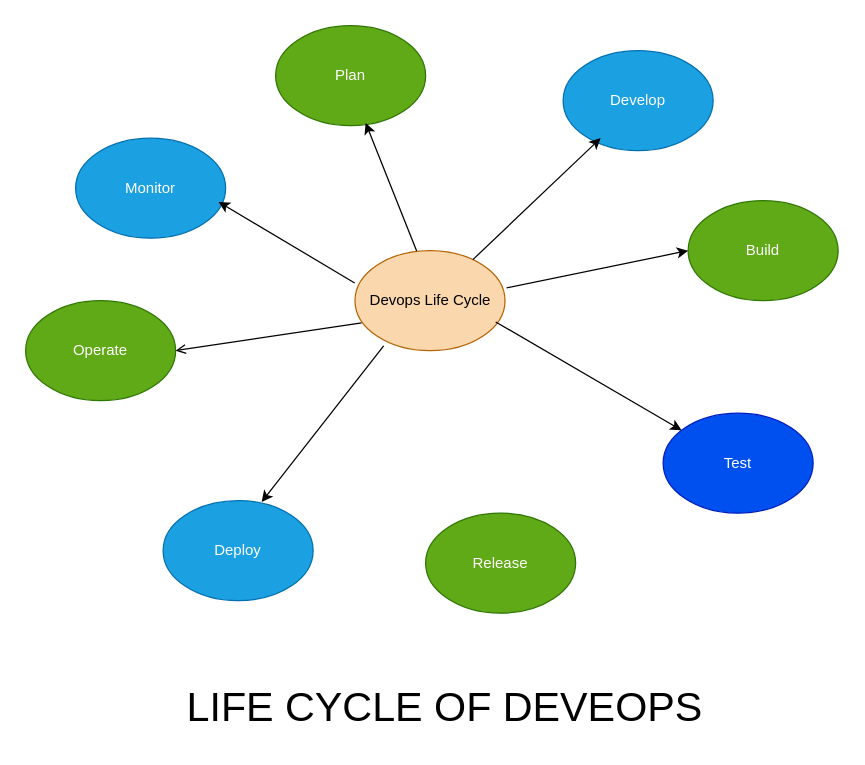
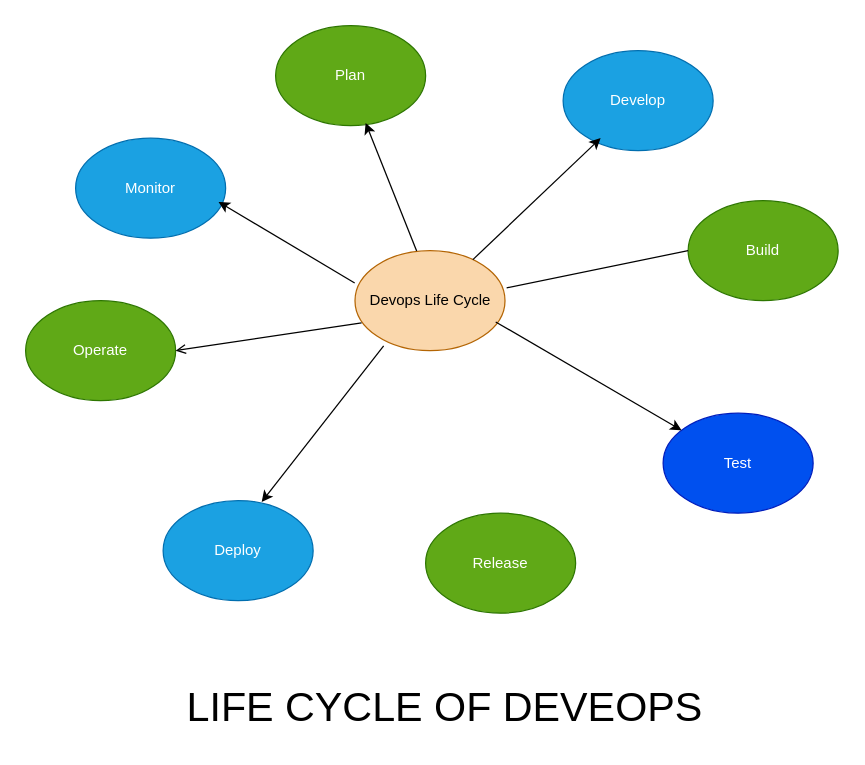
(678, 253) -> (682, 252)
